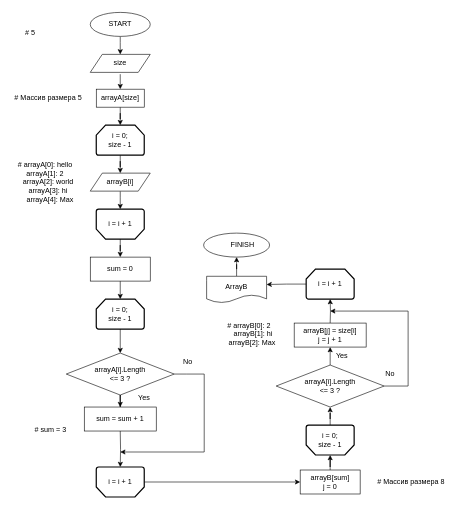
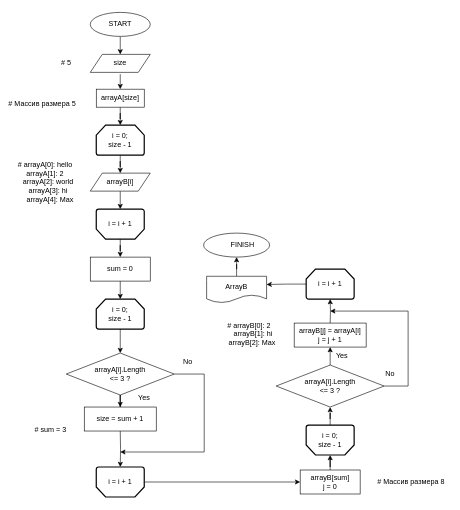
(30, 33) -> (66, 63)
(48, 98) -> (42, 104)
(330, 335) -> (330, 335)
(120, 419) -> (120, 419)
